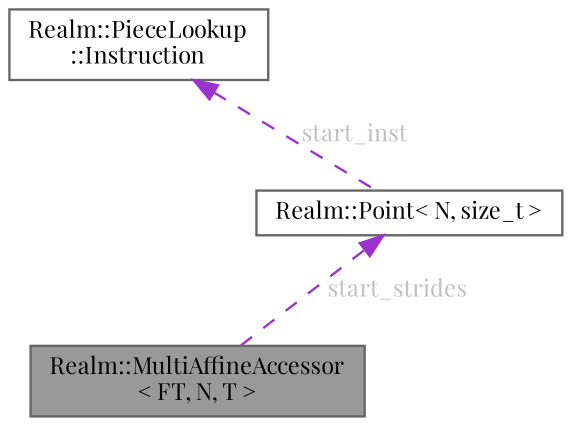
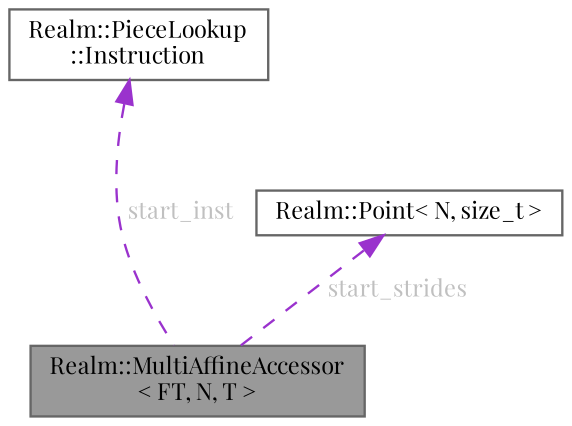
(295, 141) -> (121, 230)
